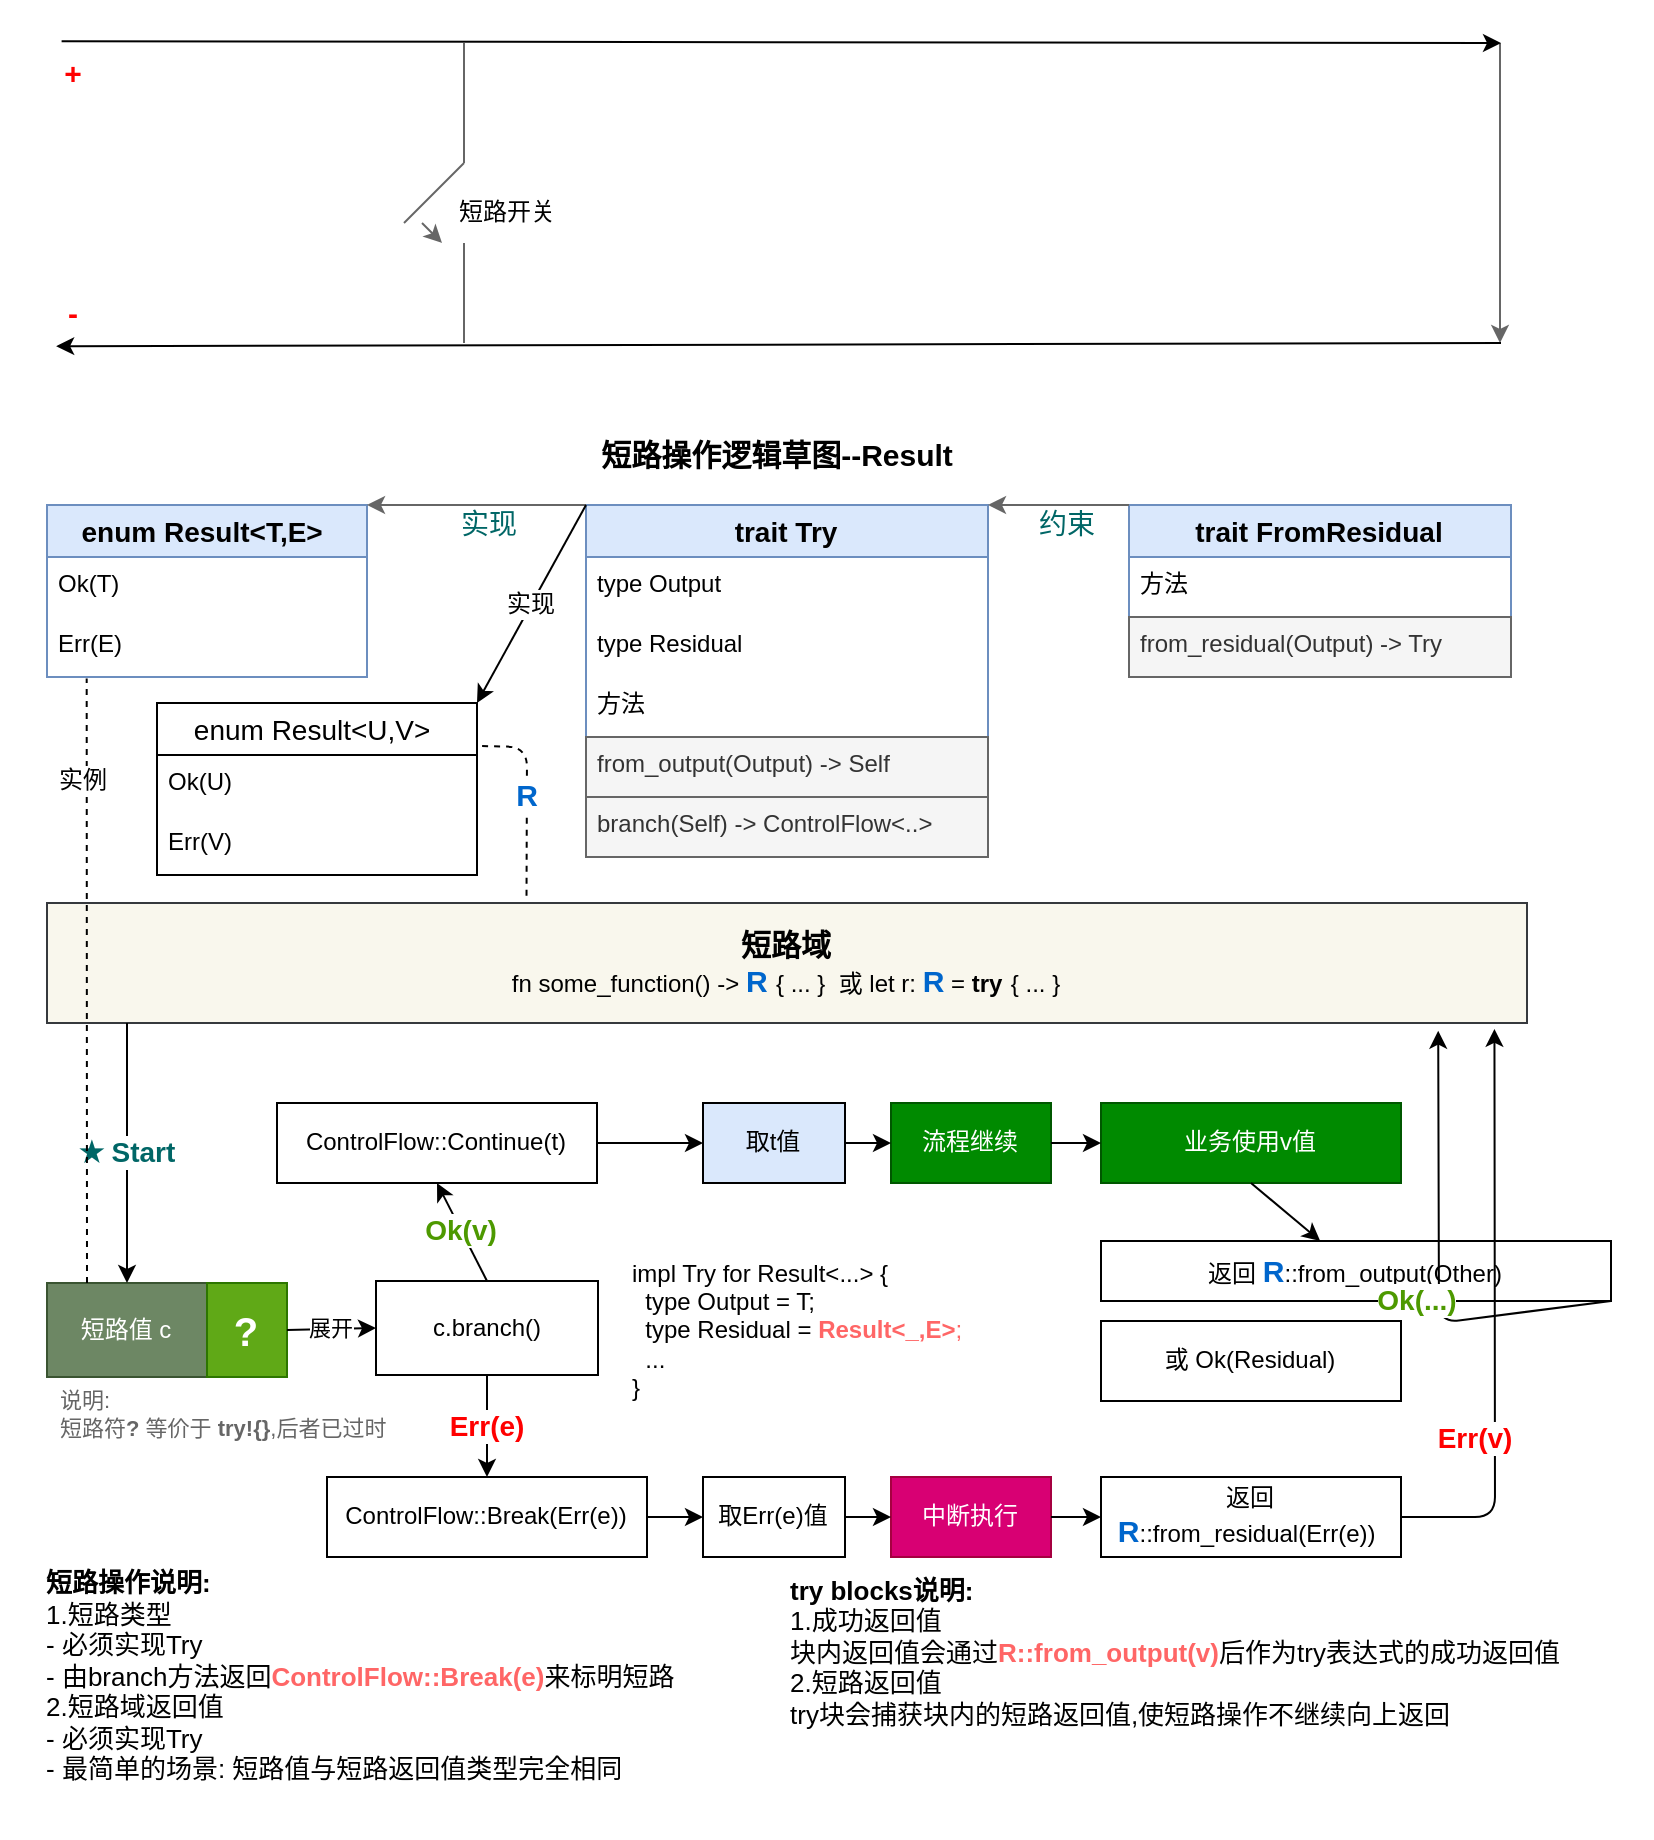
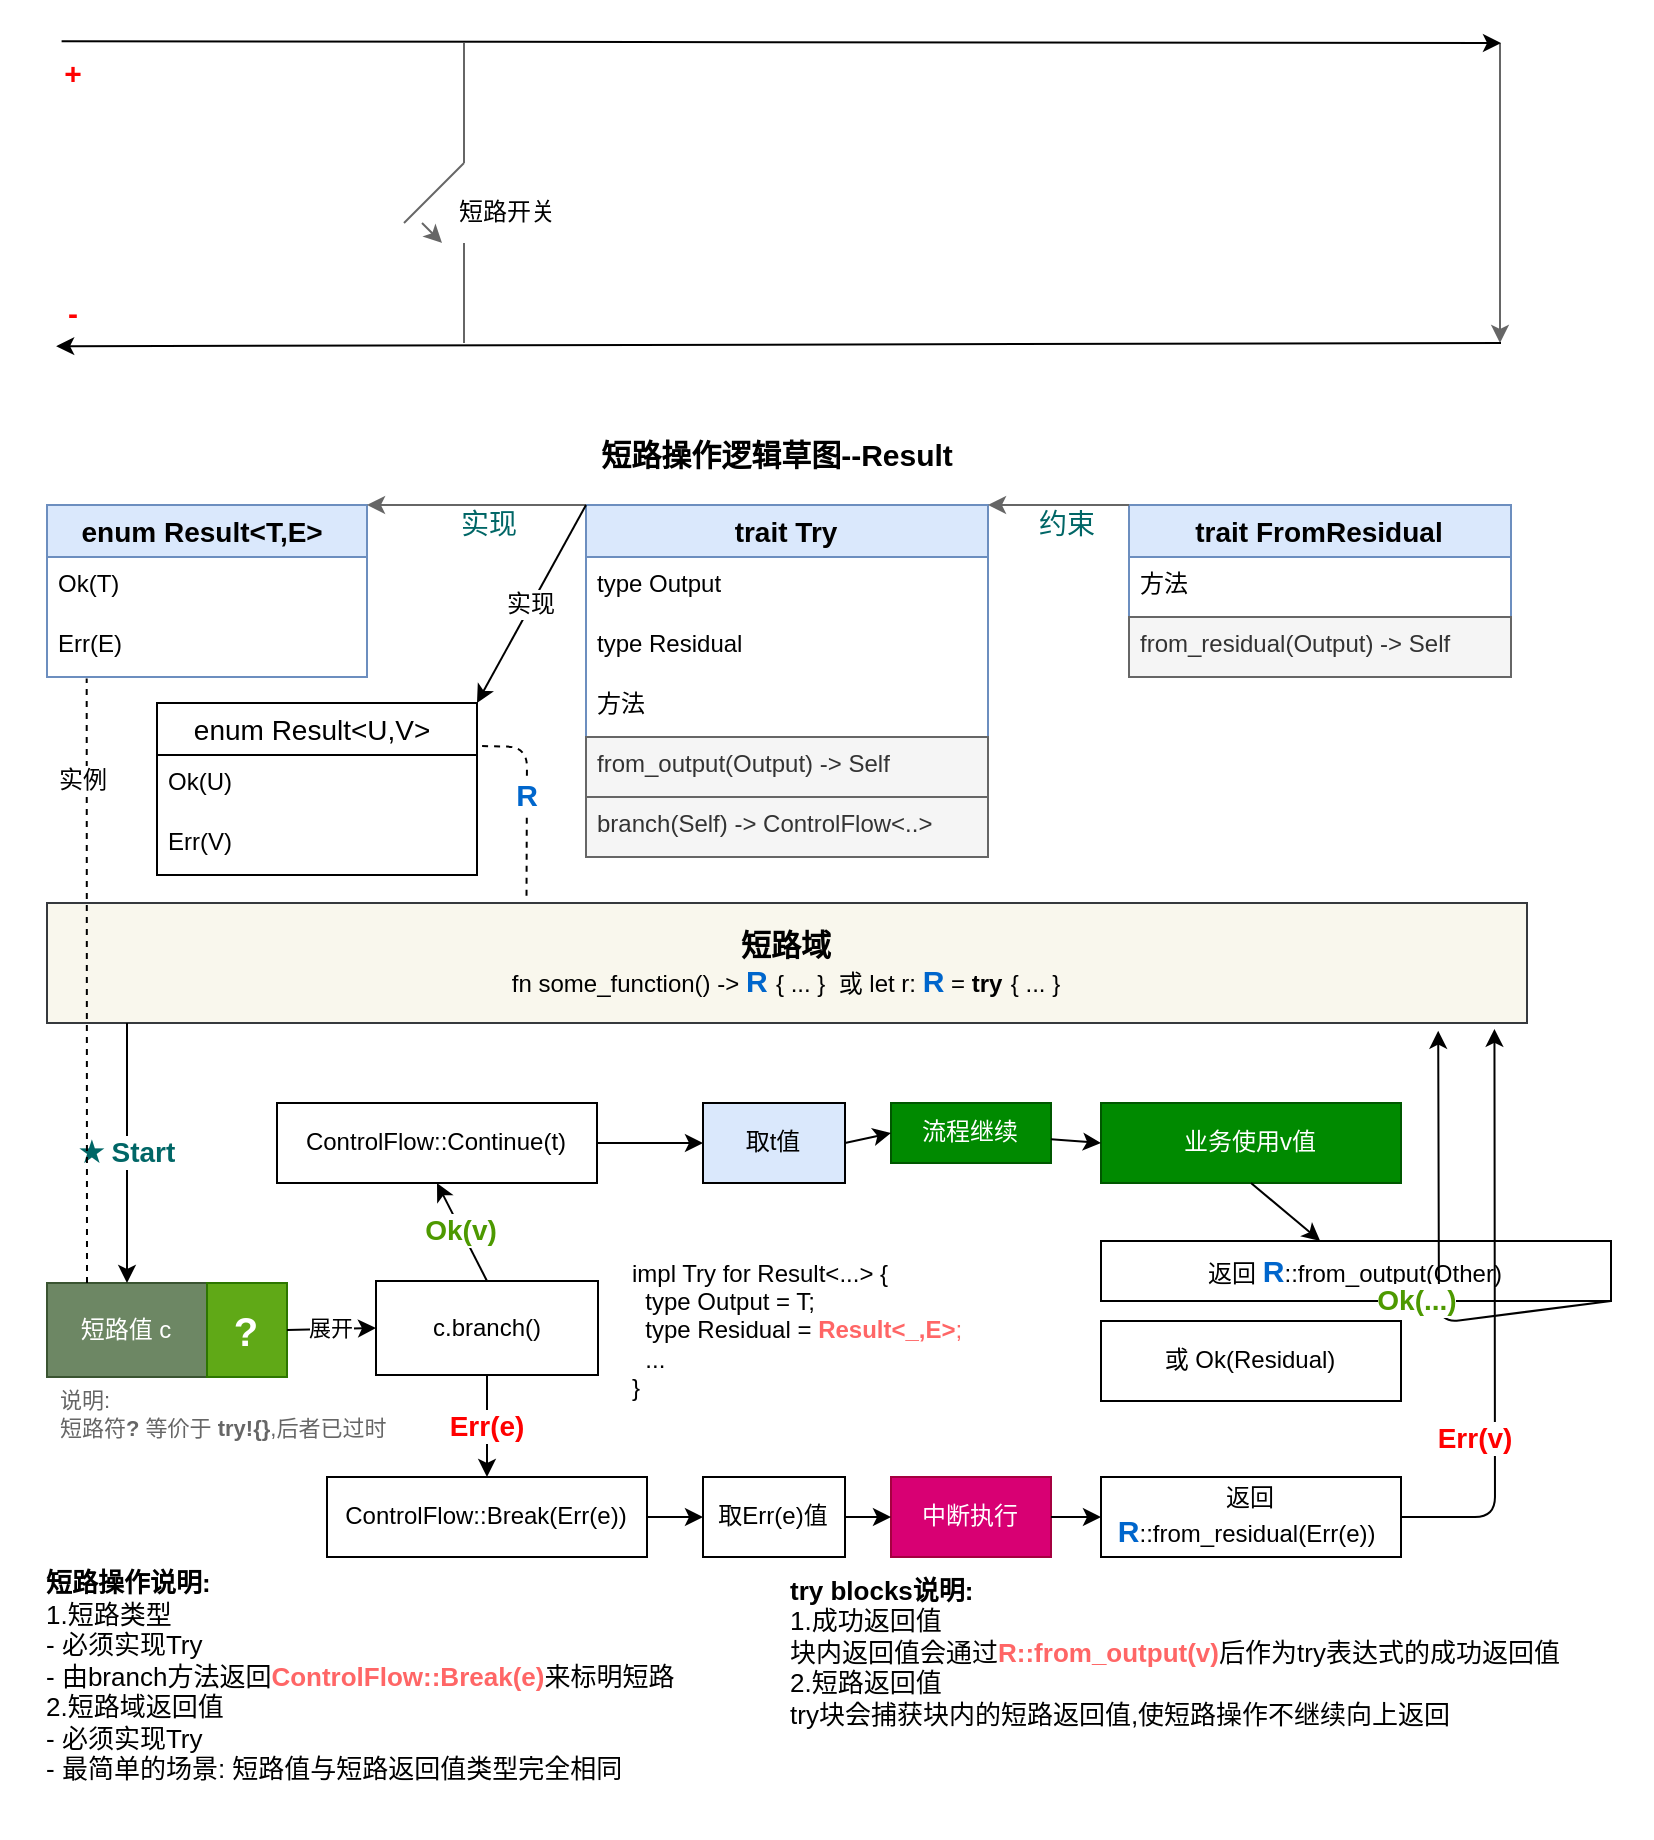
(1316, 644) -> (1319, 644)
(971, 1143) -> (971, 1133)
